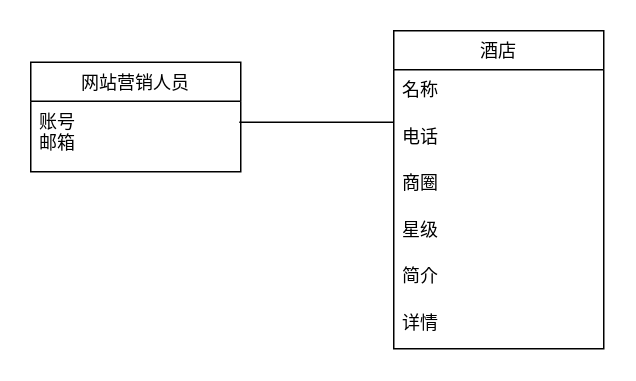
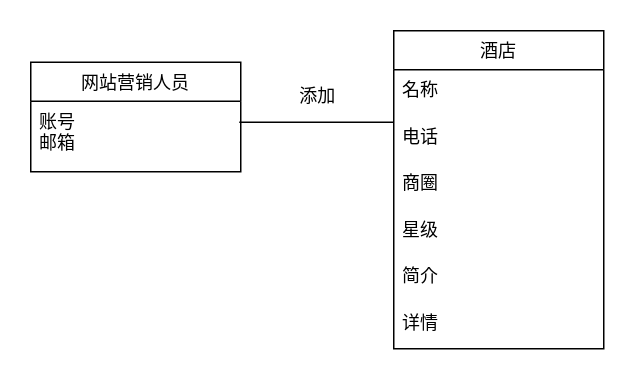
none -> (317, 97)
